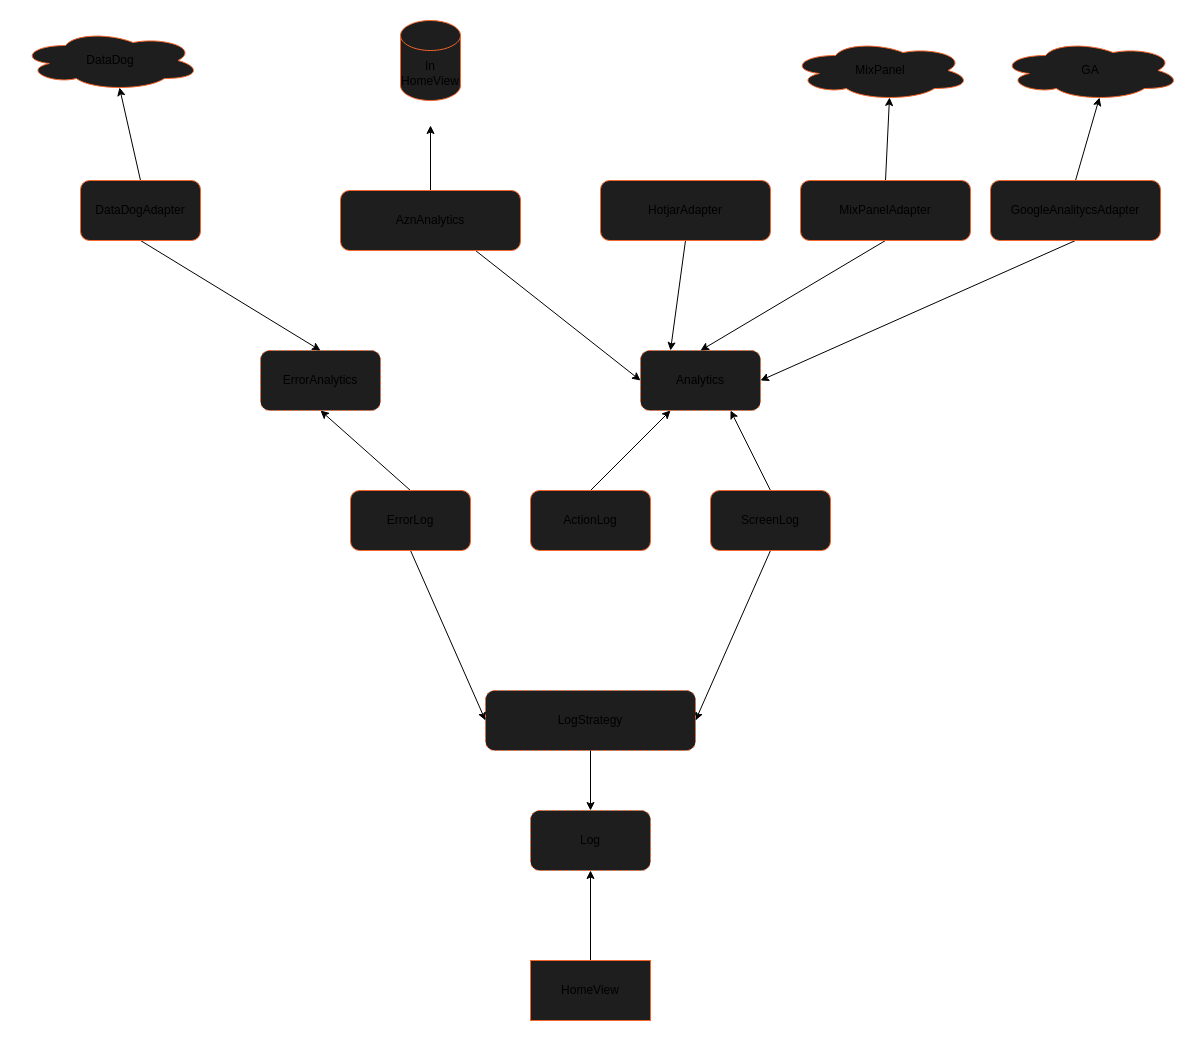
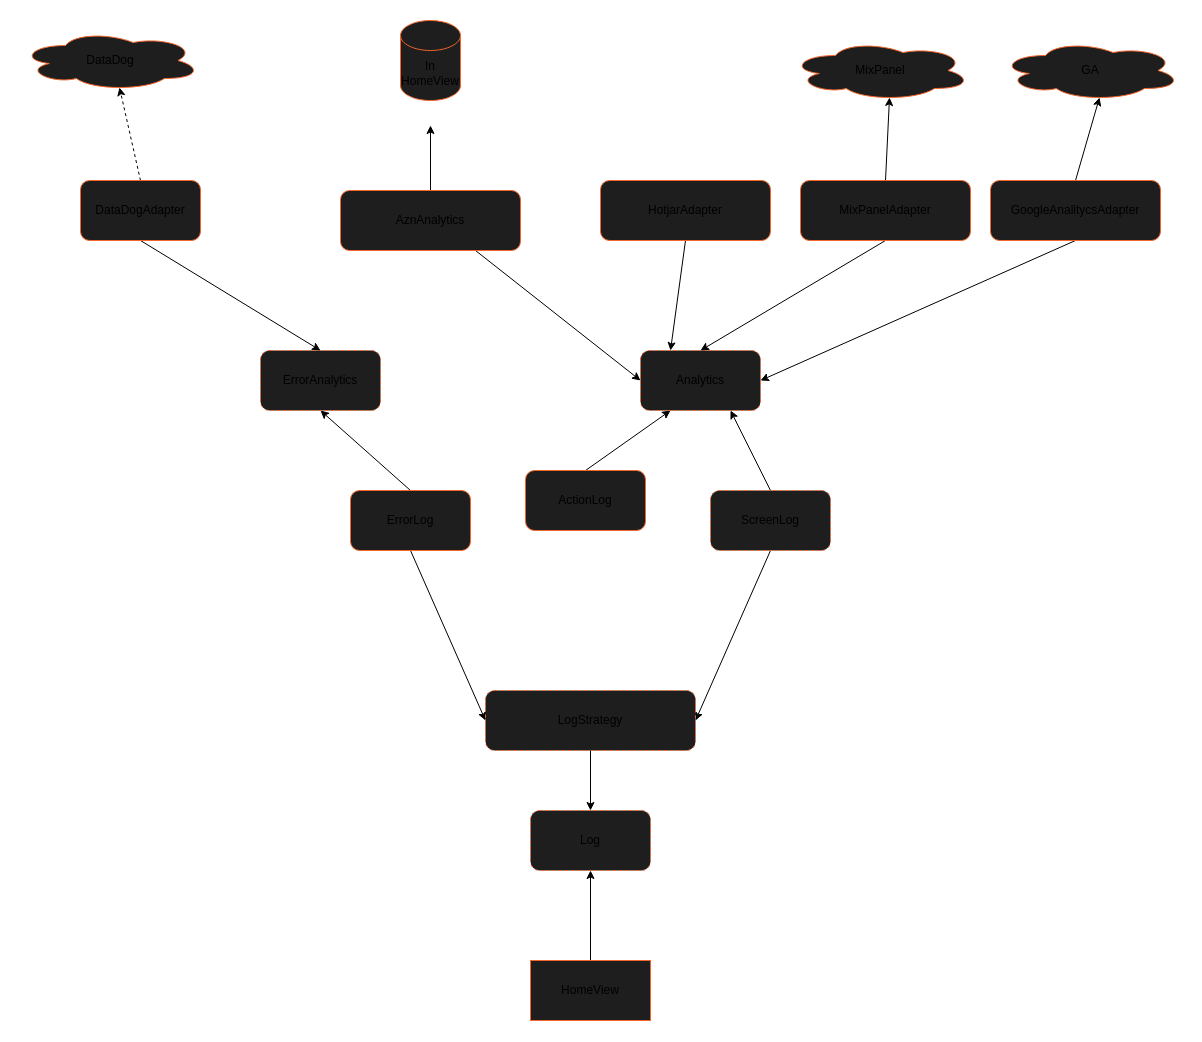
(131, 137) -> (131, 137)
(591, 521) -> (586, 501)
(771, 521) -> (771, 521)
